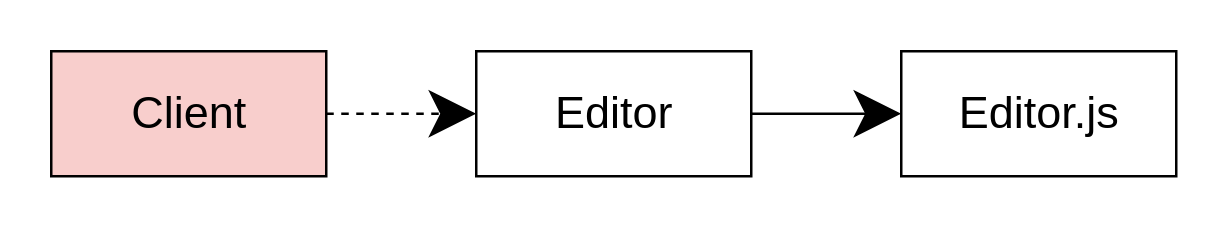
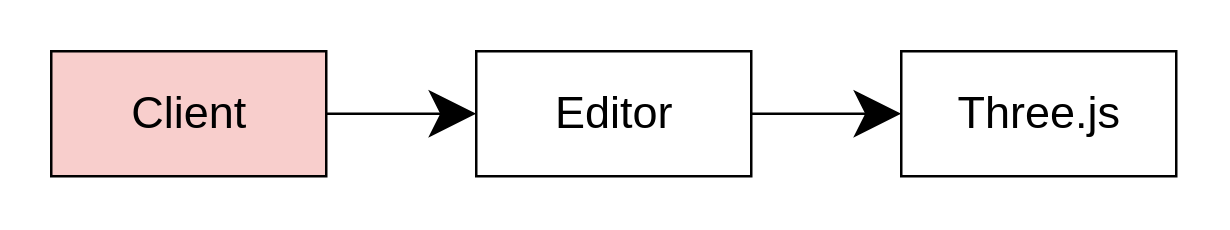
(386, 114) -> (386, 114)
(1040, 114) -> (1040, 114)
